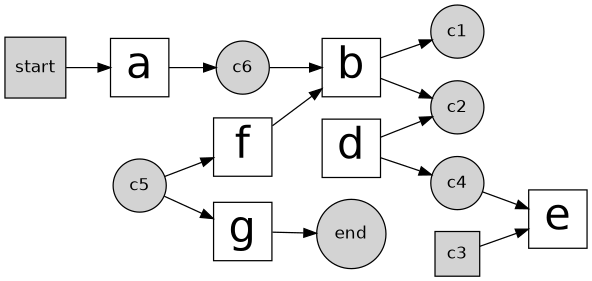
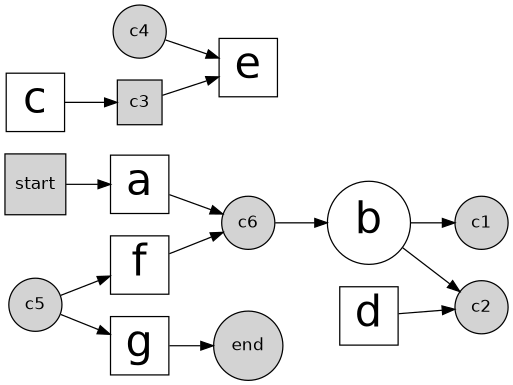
(351, 68) -> (369, 223)
none -> (35, 102)
(292, 111) -> (190, 245)
(400, 164) -> none
